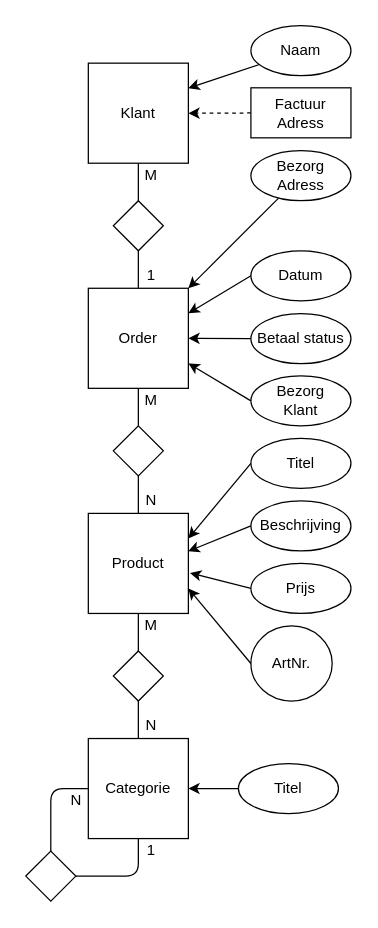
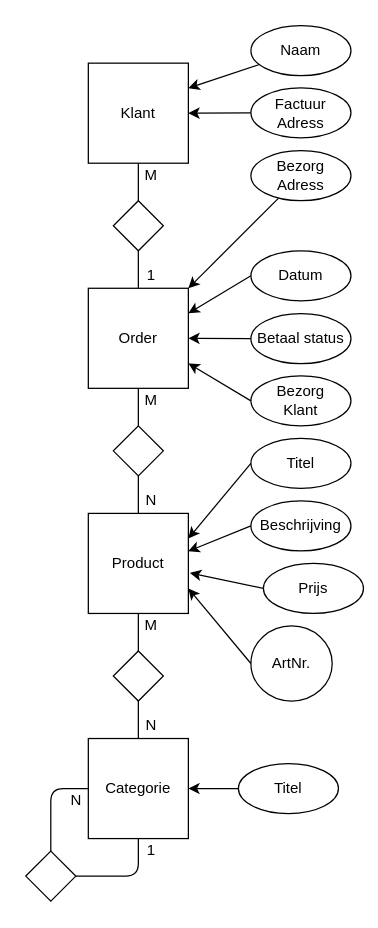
(223, 113) -> (223, 113)
(301, 113) -> (301, 113)
(301, 588) -> (313, 588)
